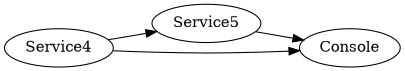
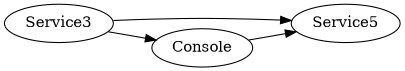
(274, 35) -> (267, 37)
(59, 48) -> (59, 23)
